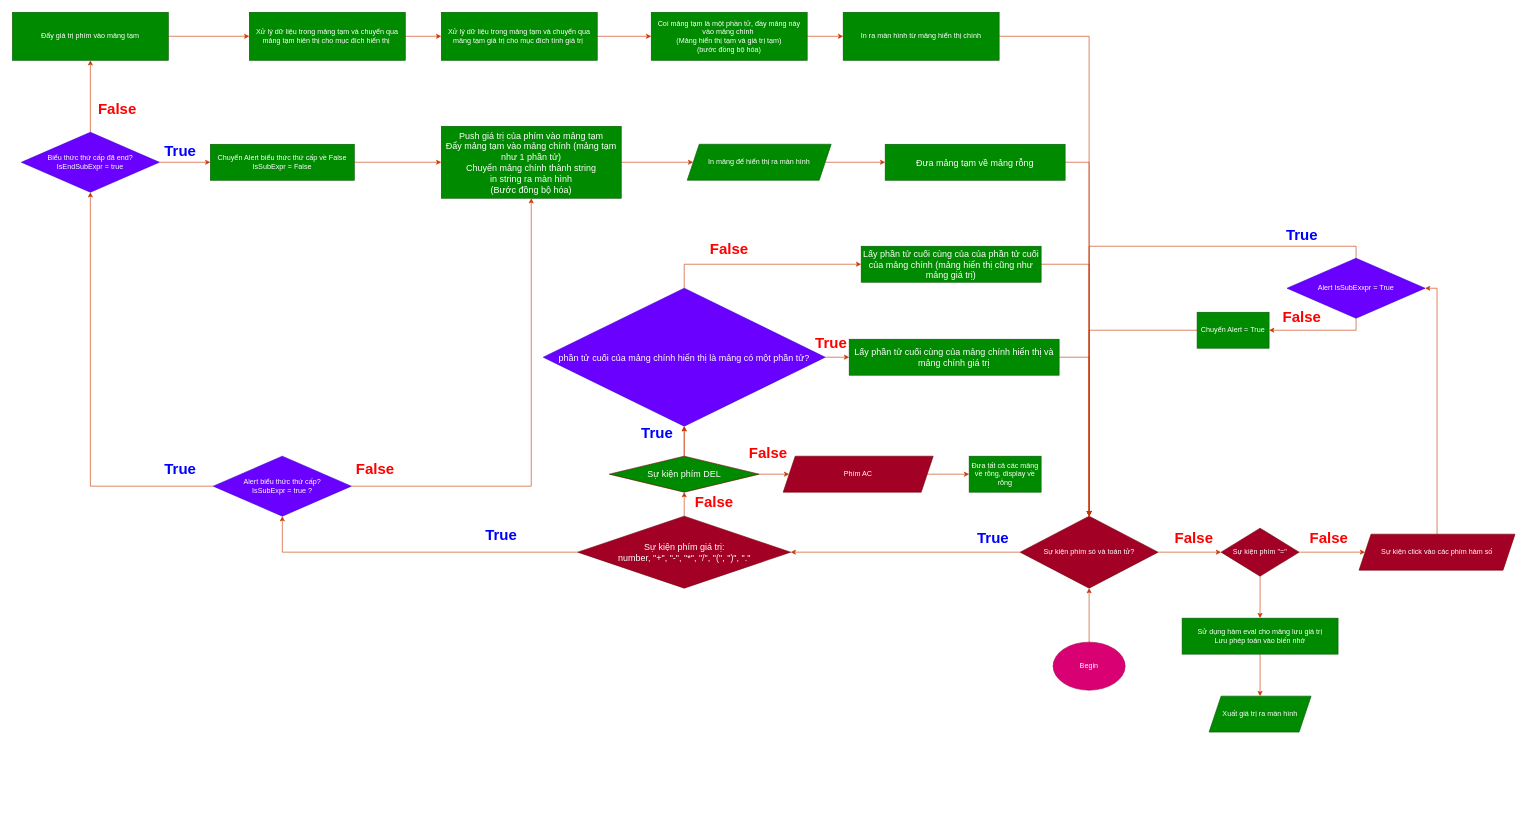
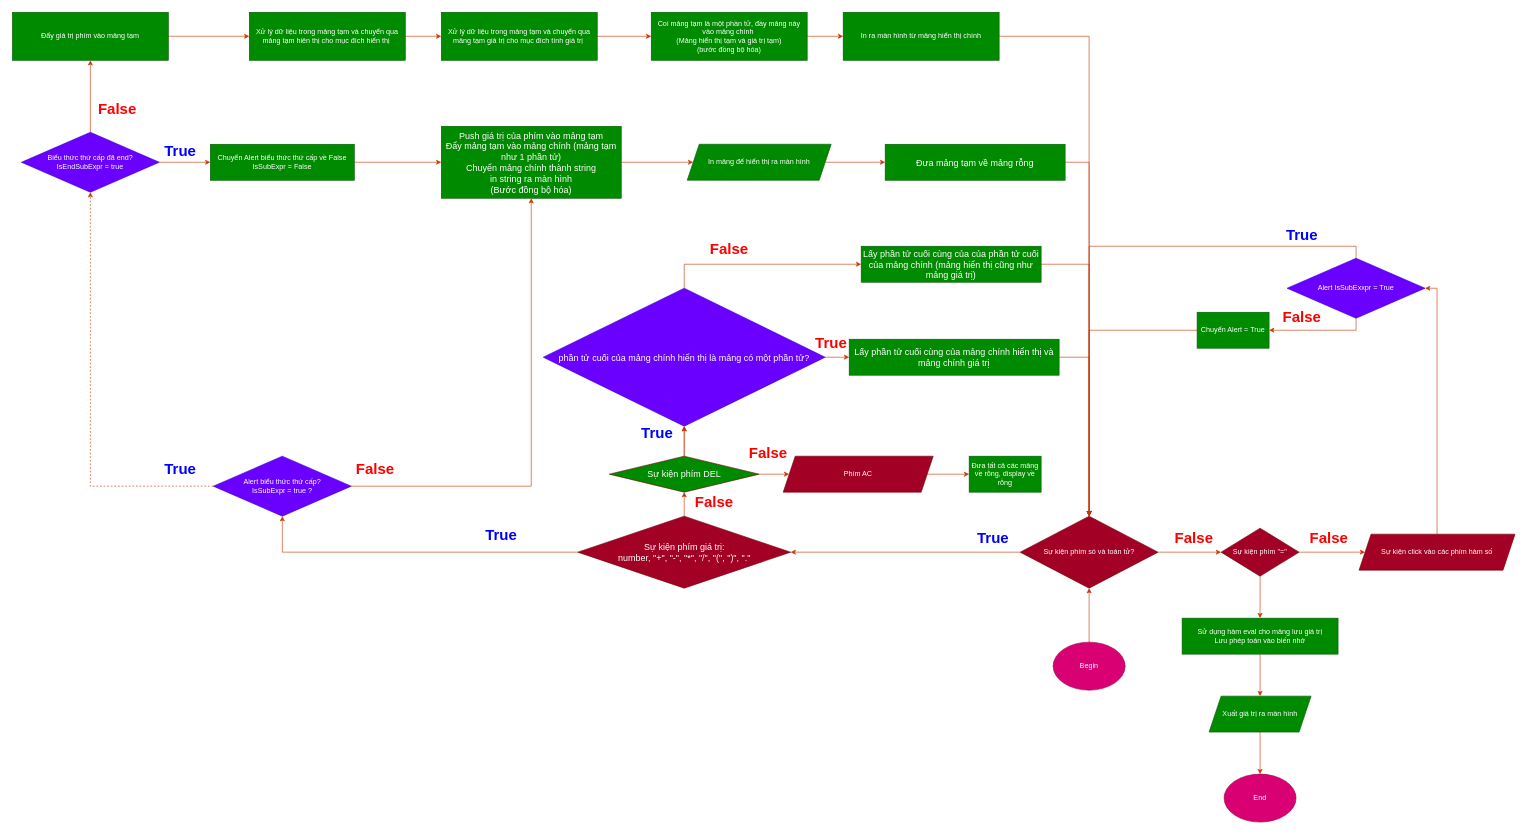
(90, 402) -> (90, 402)
none -> (1260, 768)
none -> (1260, 798)
